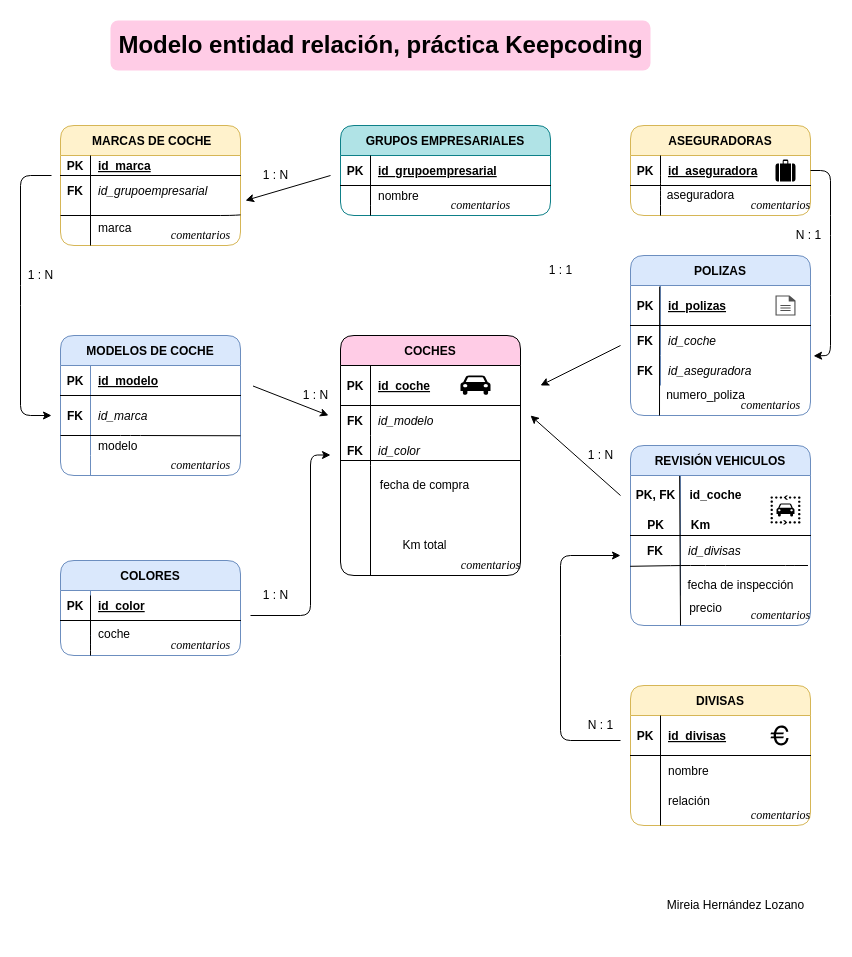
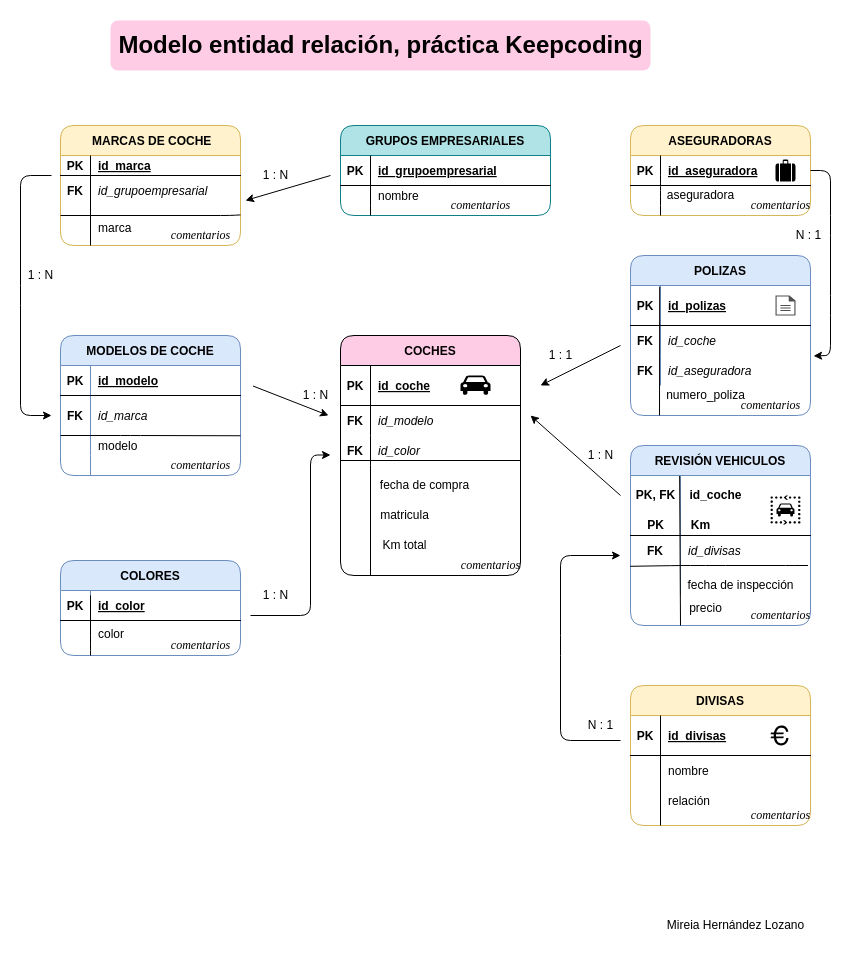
(561, 271) -> (561, 356)
none -> (405, 516)
(425, 546) -> (405, 546)
(115, 634) -> (113, 634)
(736, 906) -> (736, 926)
